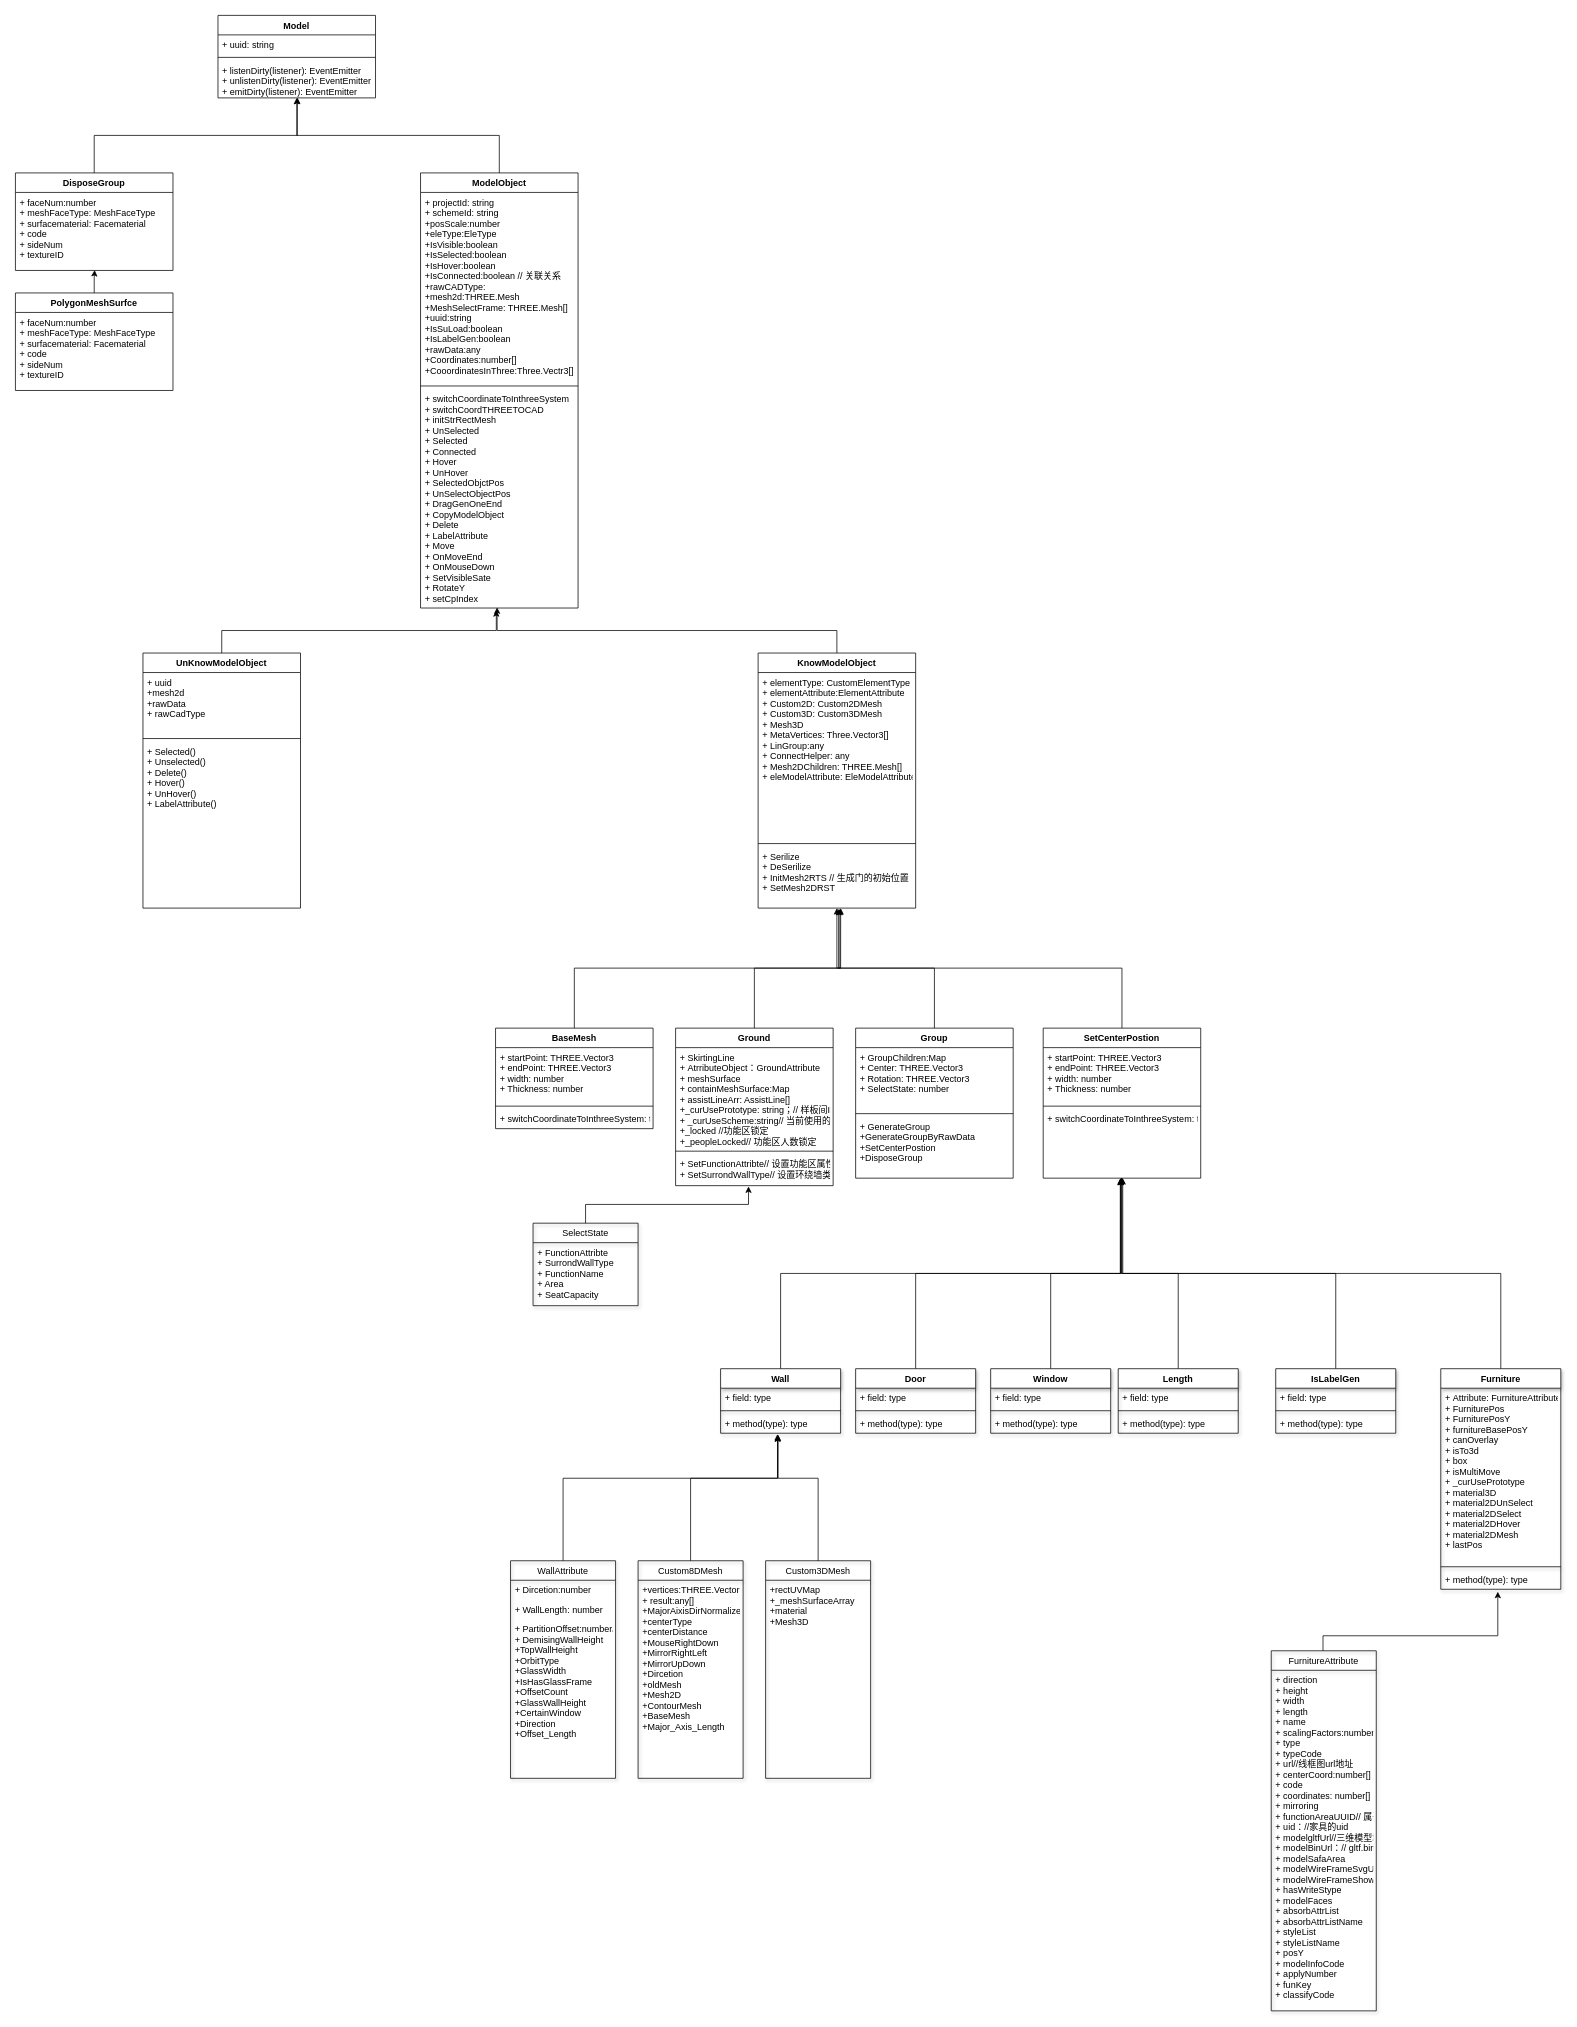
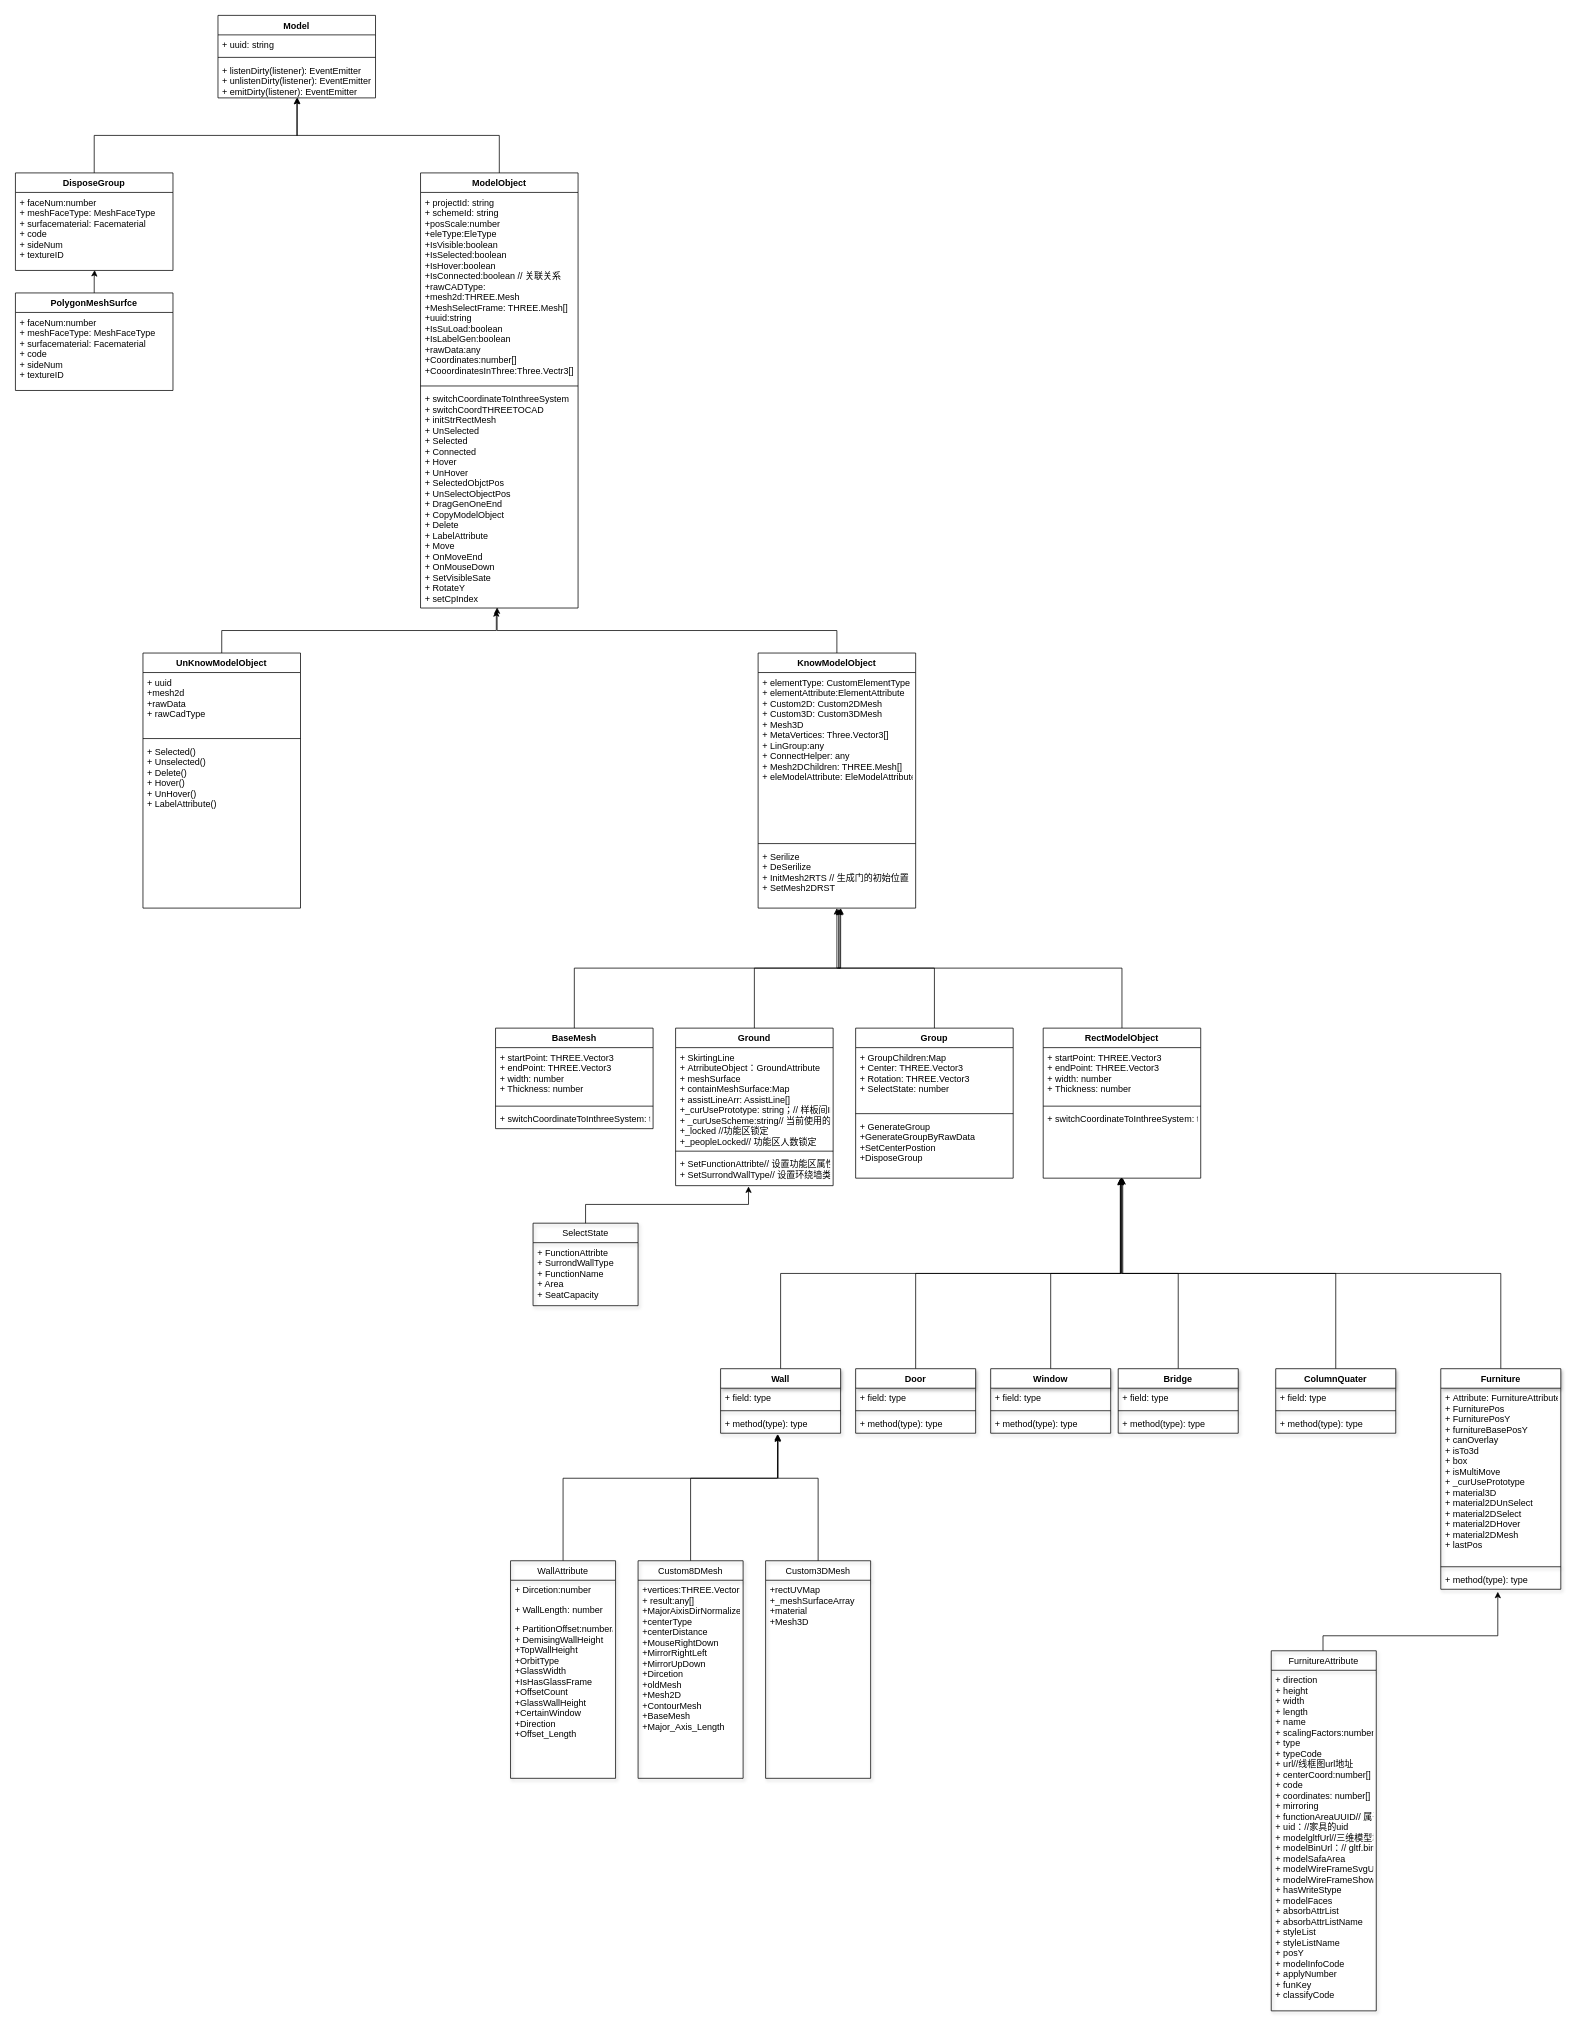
(1121, 1038) -> (1121, 1038)
(1178, 1379) -> (1178, 1379)
(1335, 1379) -> (1335, 1379)
